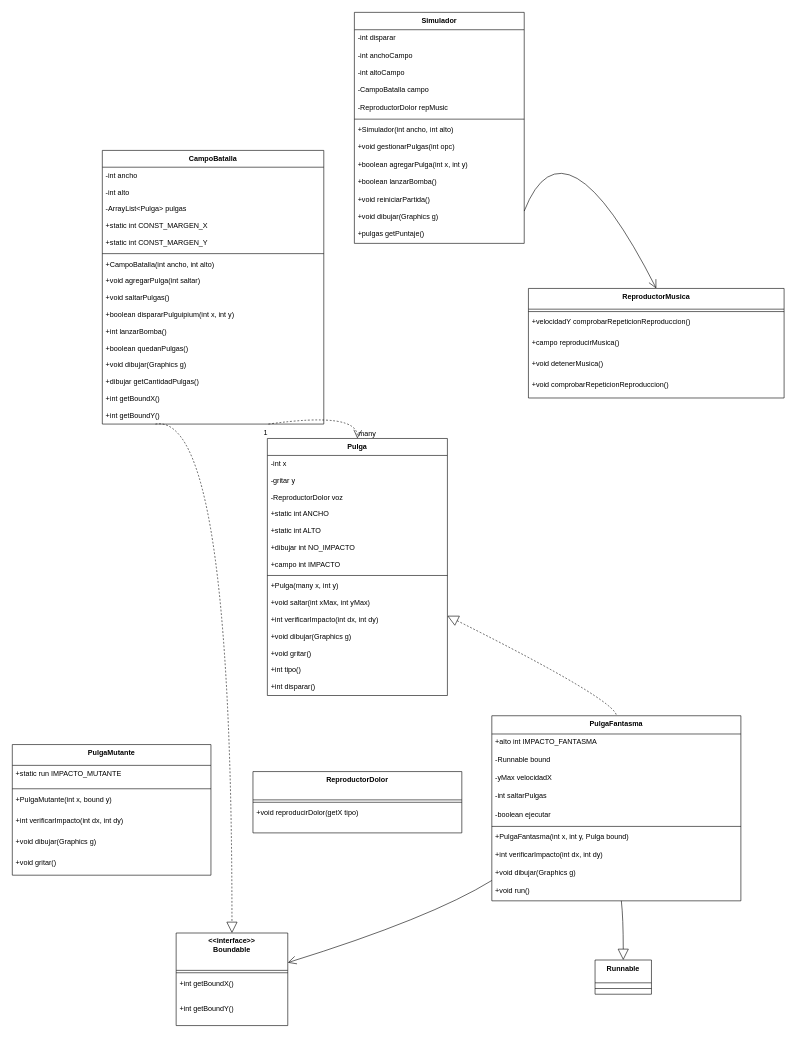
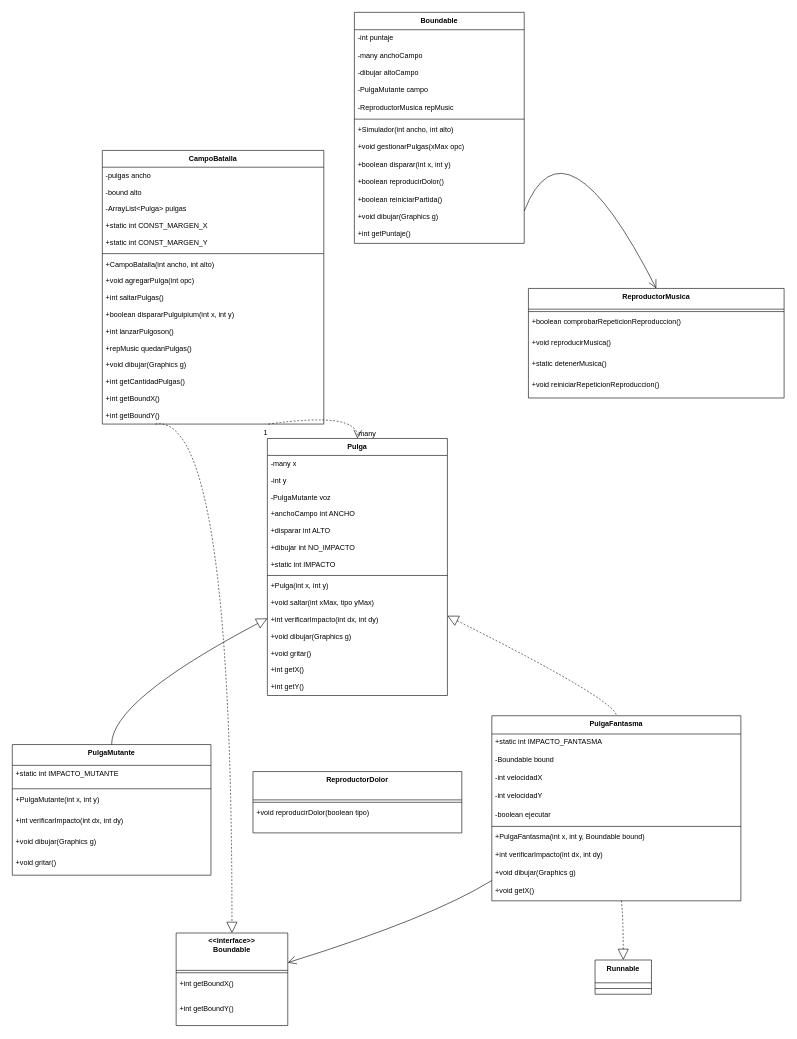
(439, 20) -> (439, 20)
(381, 38) -> (380, 38)
(386, 55) -> (389, 55)
(383, 73) -> (391, 73)
(393, 90) -> (394, 90)
(407, 107) -> (409, 107)
(412, 147) -> (415, 147)
(420, 164) -> (412, 164)
(124, 175) -> (130, 175)
(399, 182) -> (406, 182)
(121, 192) -> (126, 192)
(400, 199) -> (406, 199)
(396, 234) -> (390, 234)
(160, 281) -> (155, 281)
(142, 298) -> (140, 298)
(617, 322) -> (612, 322)
(139, 331) -> (144, 331)
(579, 343) -> (576, 343)
(149, 348) -> (151, 348)
(571, 364) -> (575, 364)
(158, 382) -> (150, 382)
(606, 385) -> (603, 385)
(281, 463) -> (284, 463)
(287, 480) -> (281, 480)
(311, 497) -> (303, 497)
(301, 514) -> (310, 514)
(299, 531) -> (303, 531)
(304, 564) -> (305, 564)
(307, 586) -> (304, 586)
(327, 603) -> (329, 603)
(290, 670) -> (291, 670)
none -> (174, 673)
(298, 687) -> (291, 687)
(544, 742) -> (548, 742)
(523, 760) -> (525, 760)
(67, 773) -> (66, 773)
(524, 778) -> (521, 778)
(526, 796) -> (521, 796)
(68, 799) -> (63, 799)
(315, 813) -> (320, 813)
(567, 837) -> (575, 837)
(515, 891) -> (517, 891)
(623, 925) -> (623, 925)
